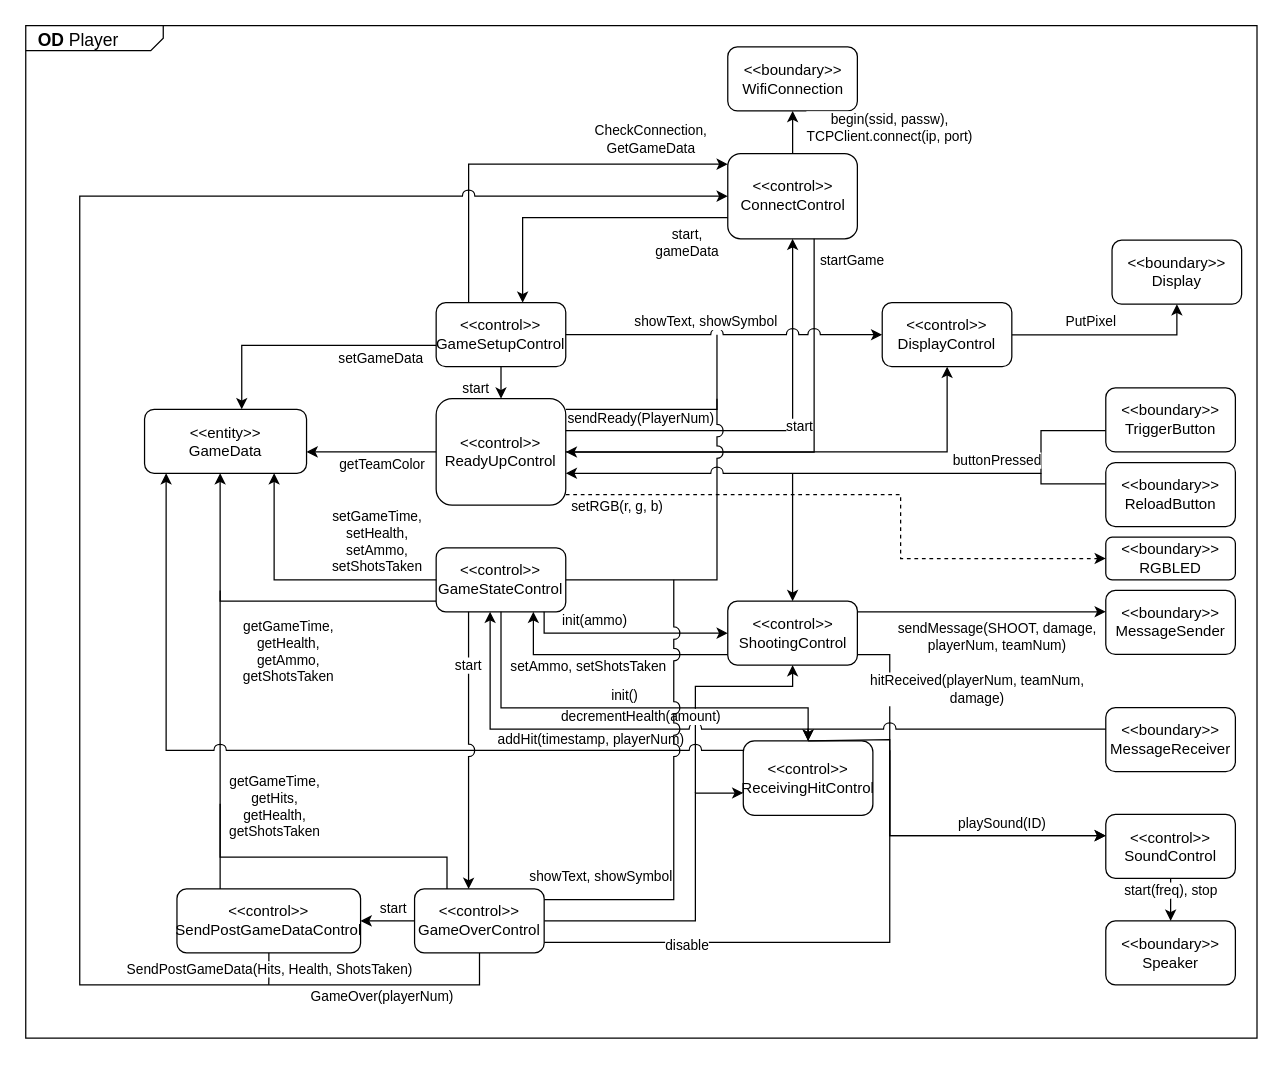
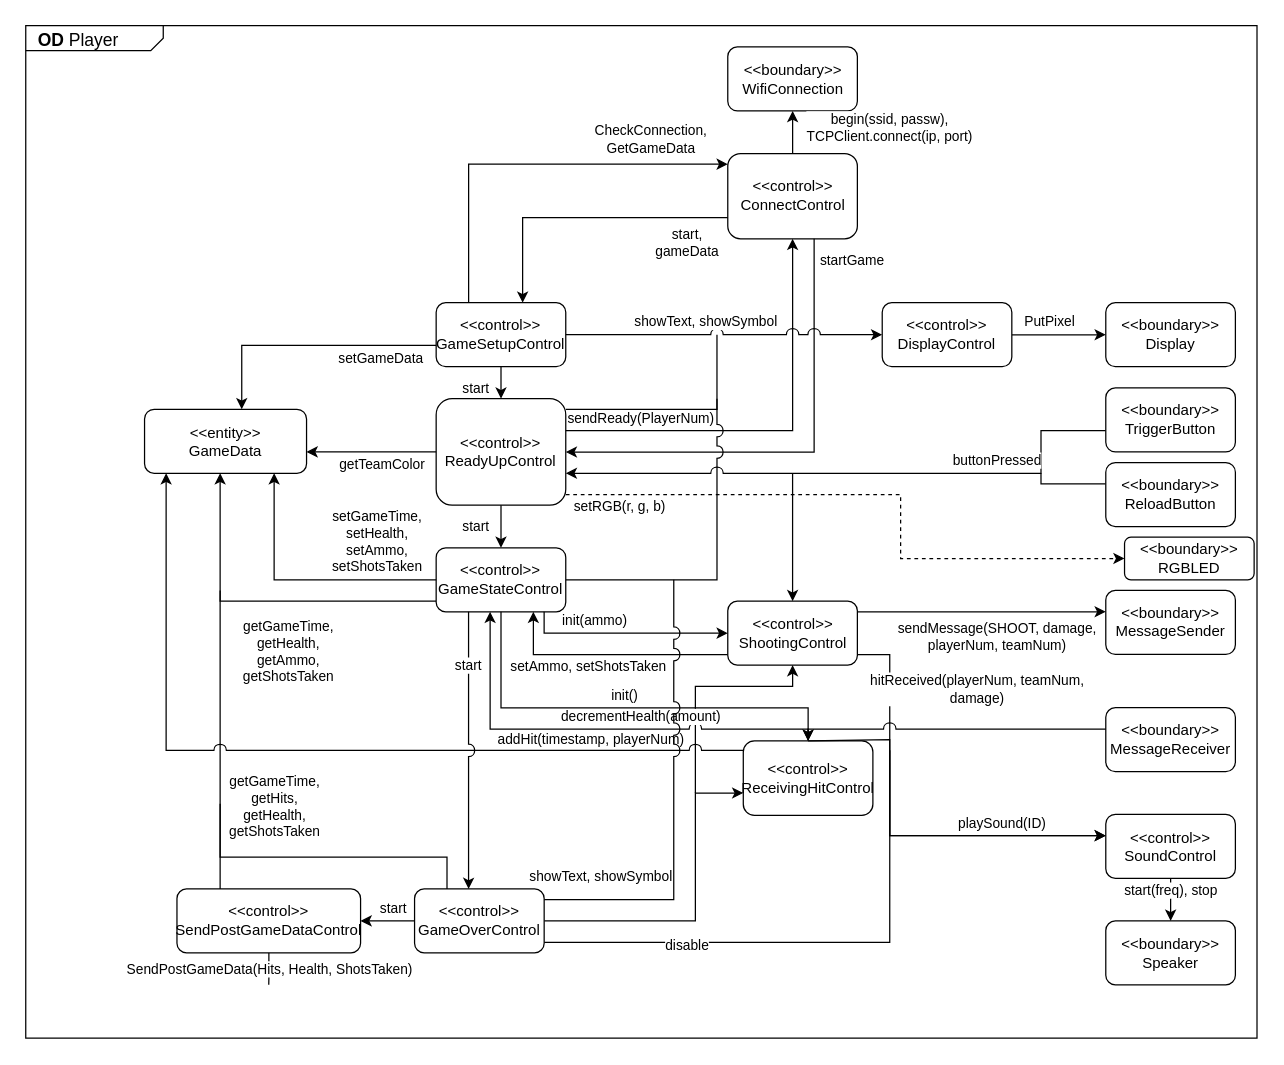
(1177, 272) -> (1170, 335)
(920, 452) -> (501, 529)
(80, 486) -> none
(1170, 559) -> (1189, 559)
